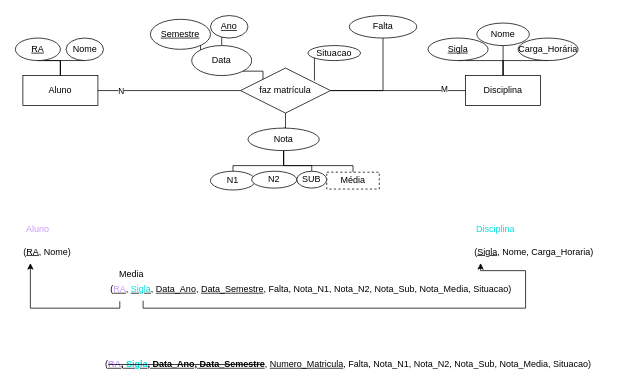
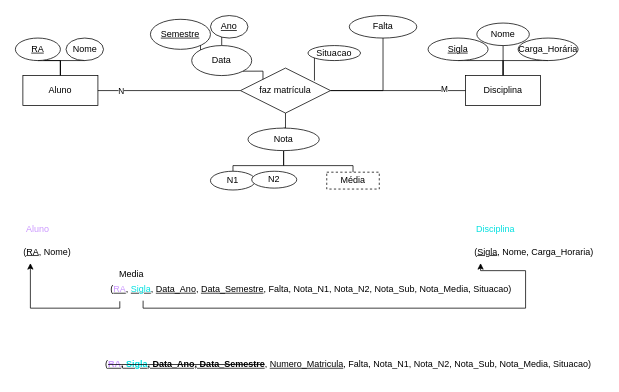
(312, 169) -> none
(312, 179) -> none
